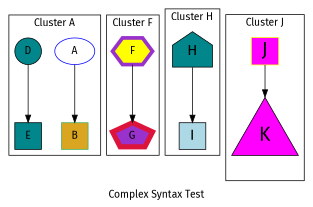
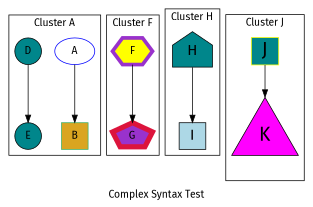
(265, 51) -> (265, 51)
(28, 136) -> (28, 136)
